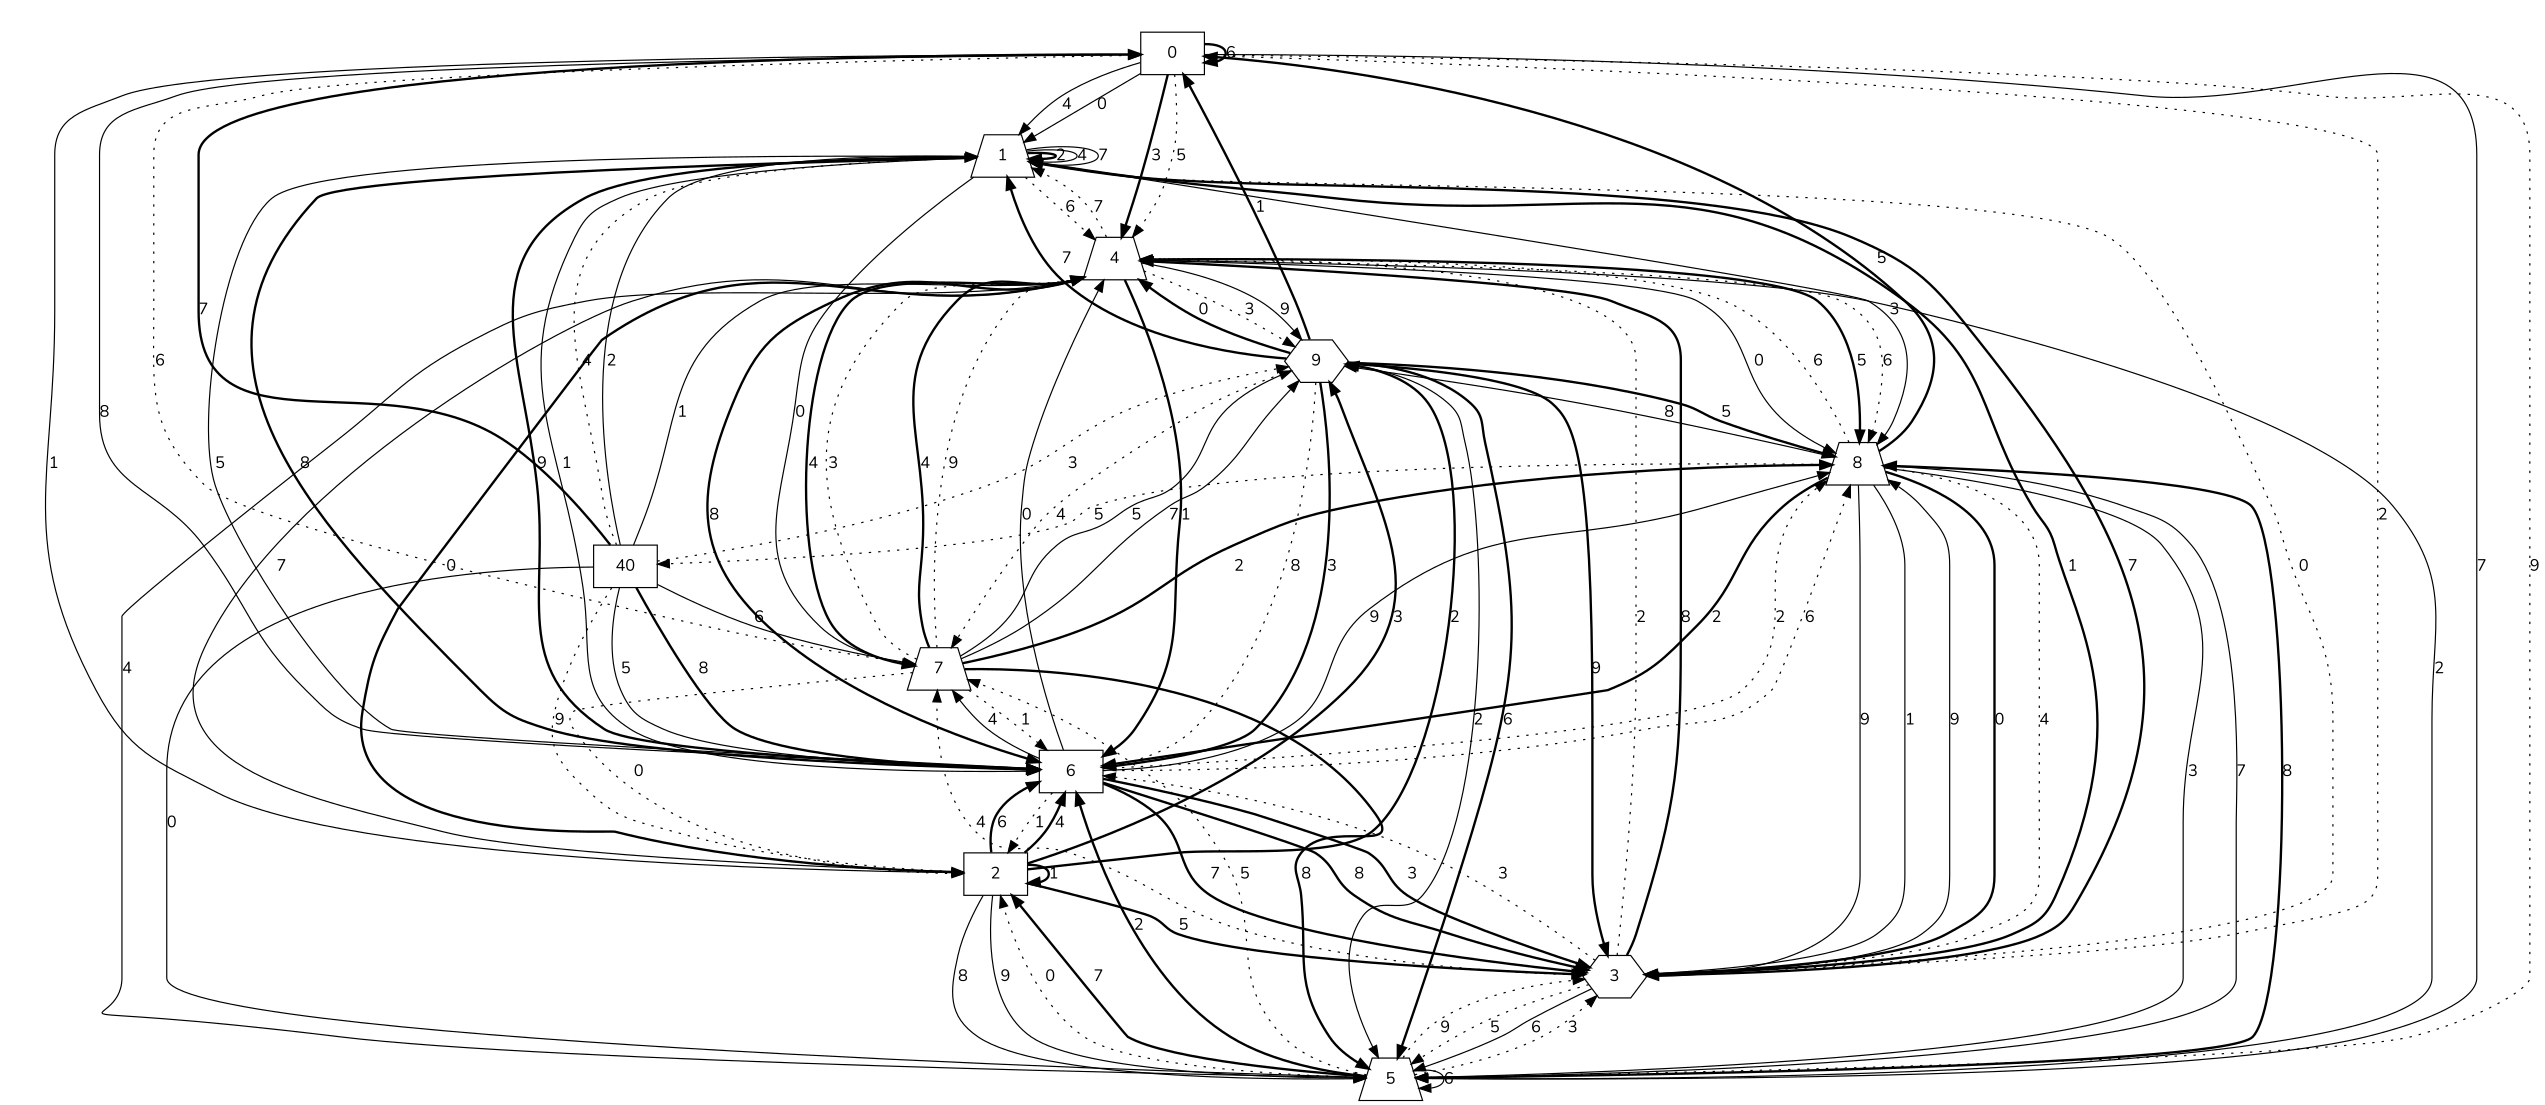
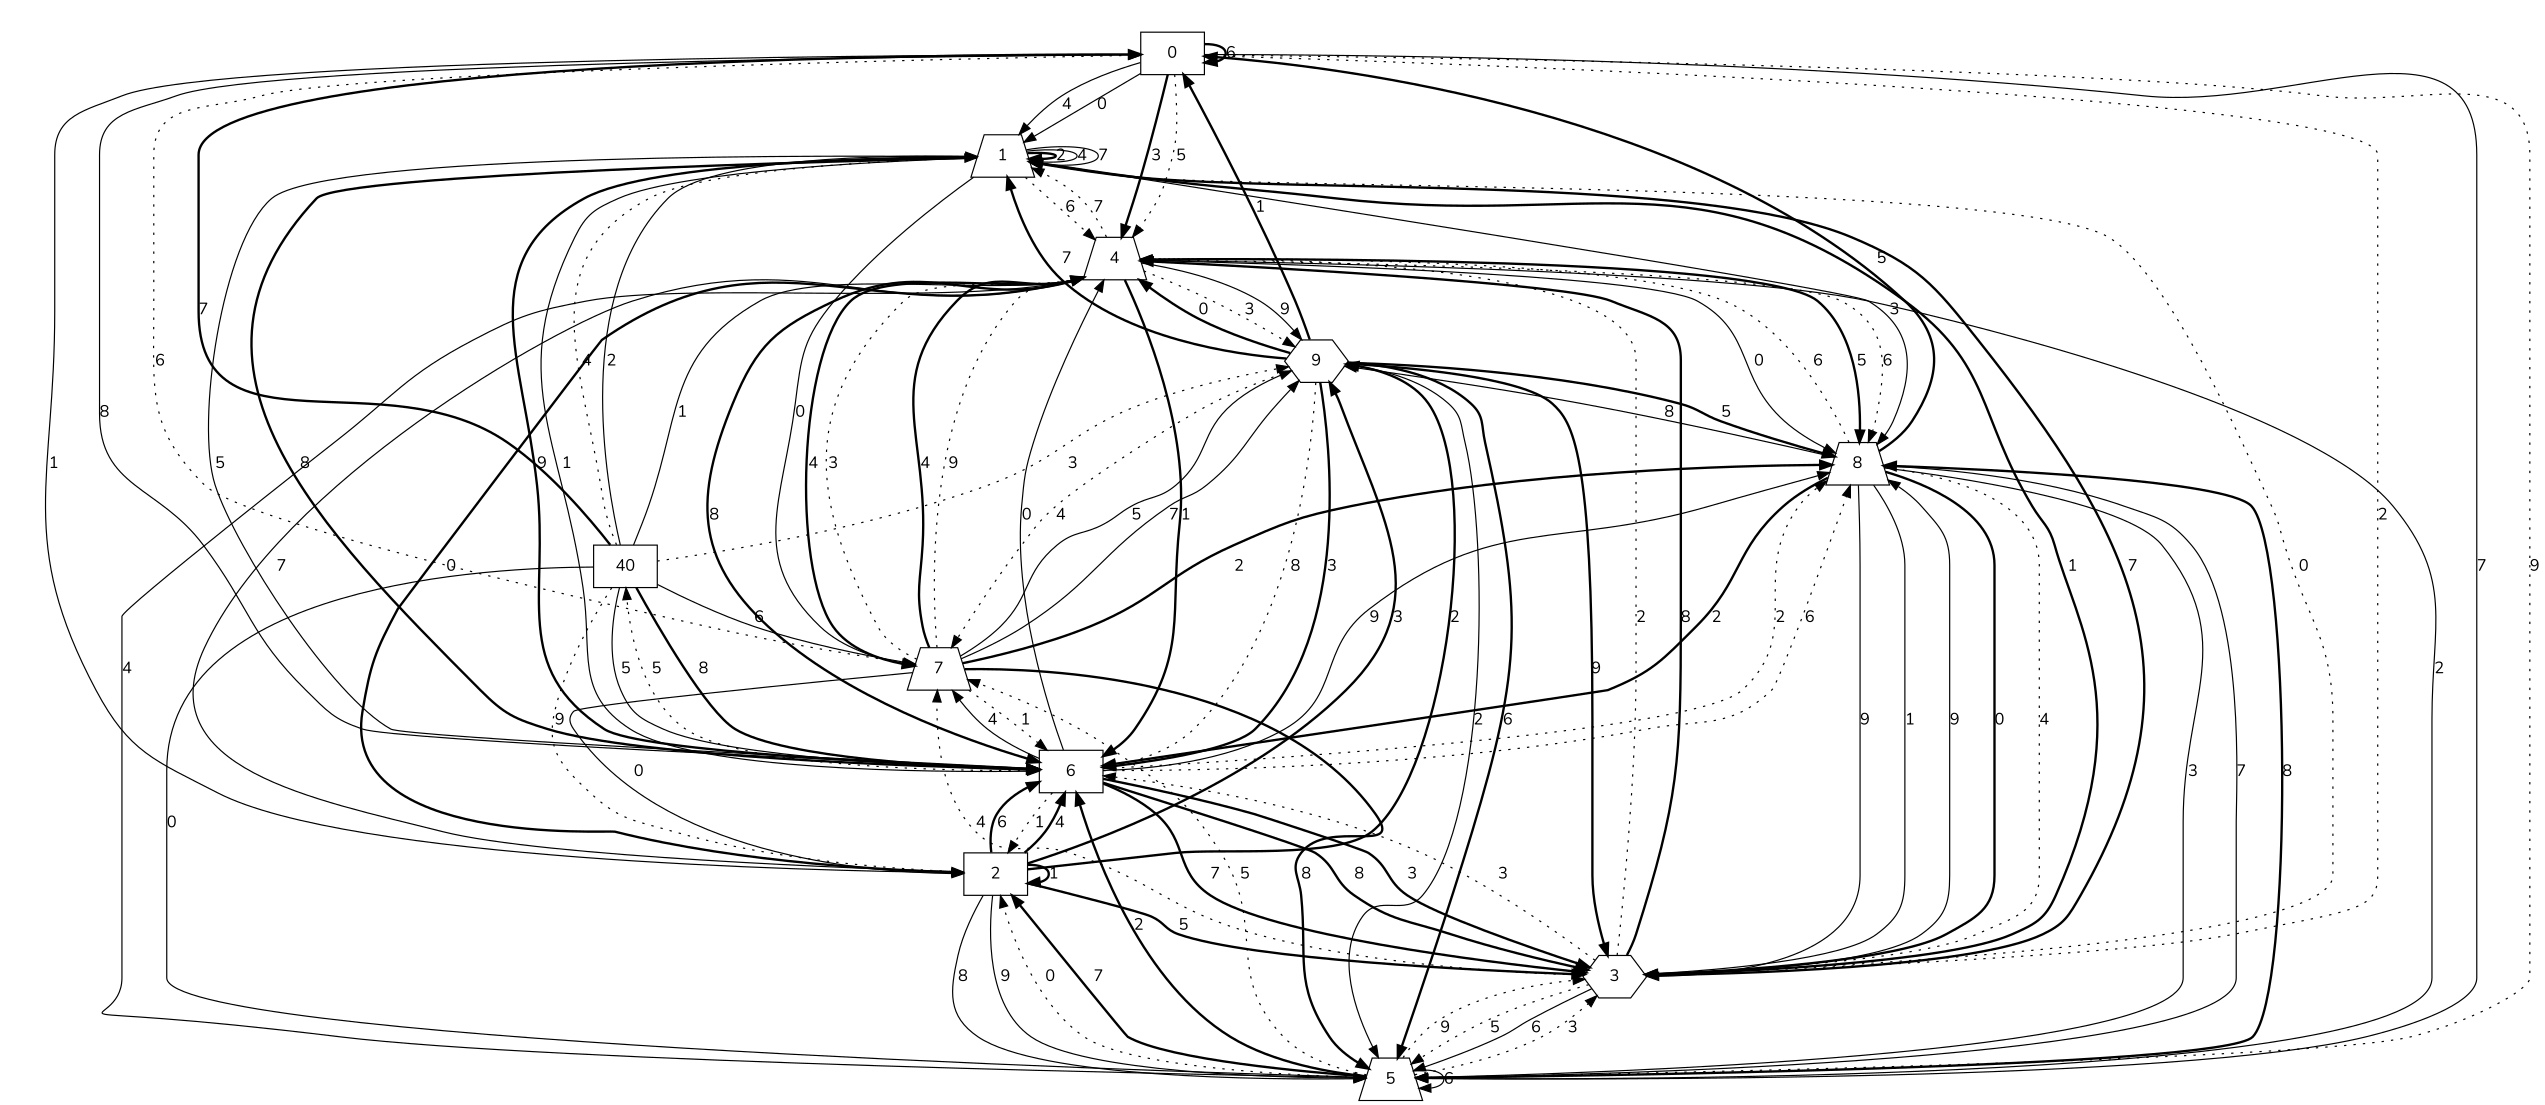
(1246, 481) -> (680, 724)
(606, 765) -> (606, 765)
